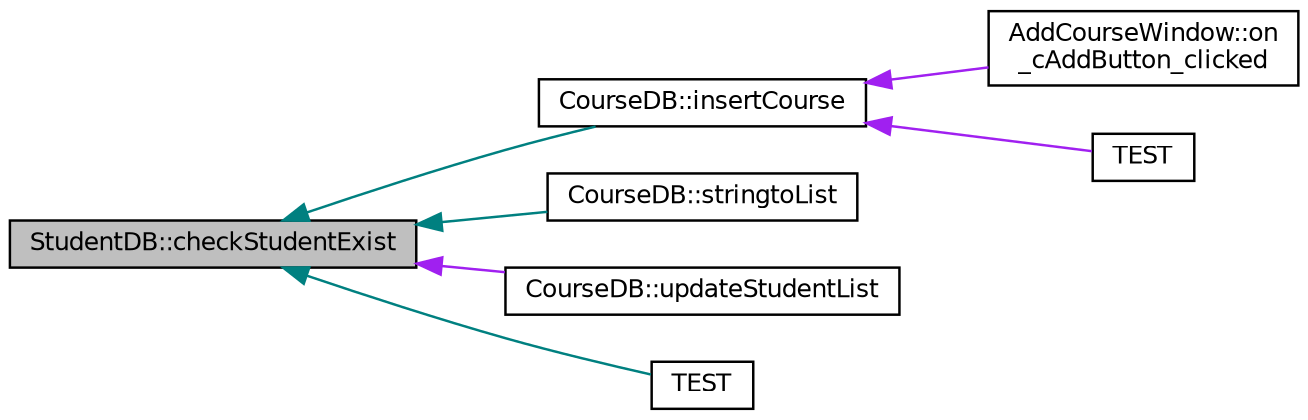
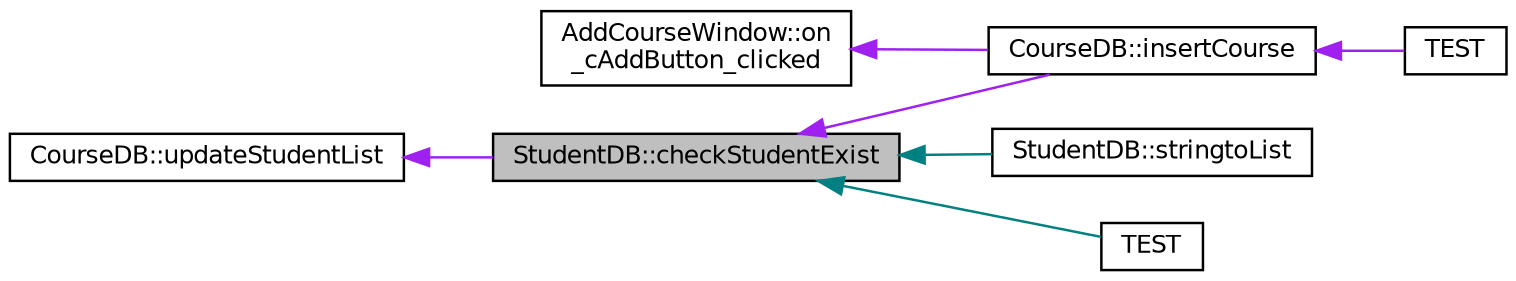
(940, 73) -> (932, 50)
(450, 166) -> (937, 101)
(702, 197) -> (1152, 152)
(473, 269) -> (461, 157)
